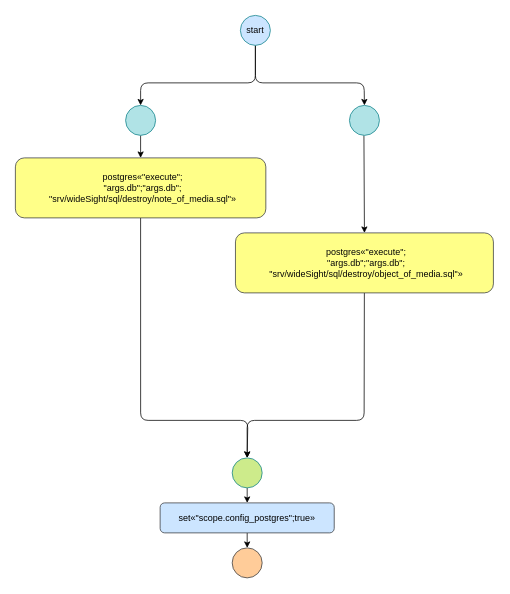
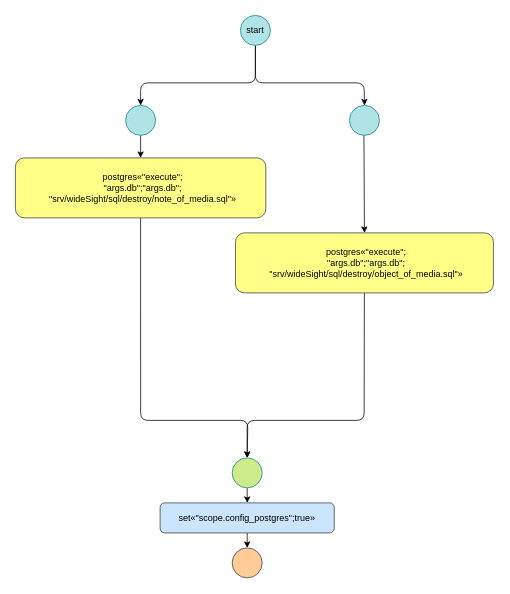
(255, 30) -> (255, 30)
